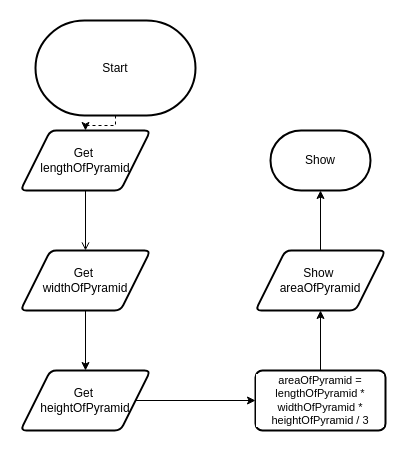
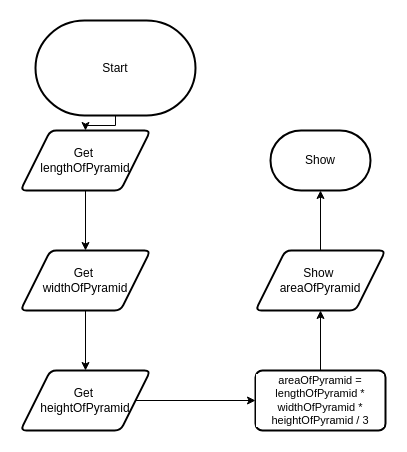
(107, 126) -> (107, 126)
(86, 243) -> (86, 242)
